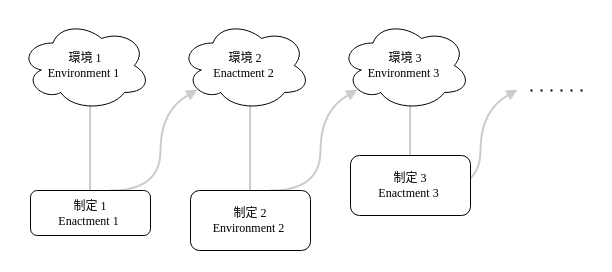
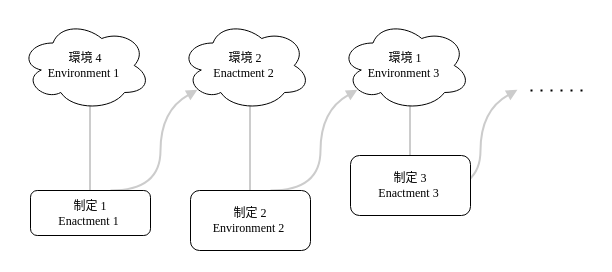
(86, 66) -> (86, 66)
(406, 66) -> (406, 66)
